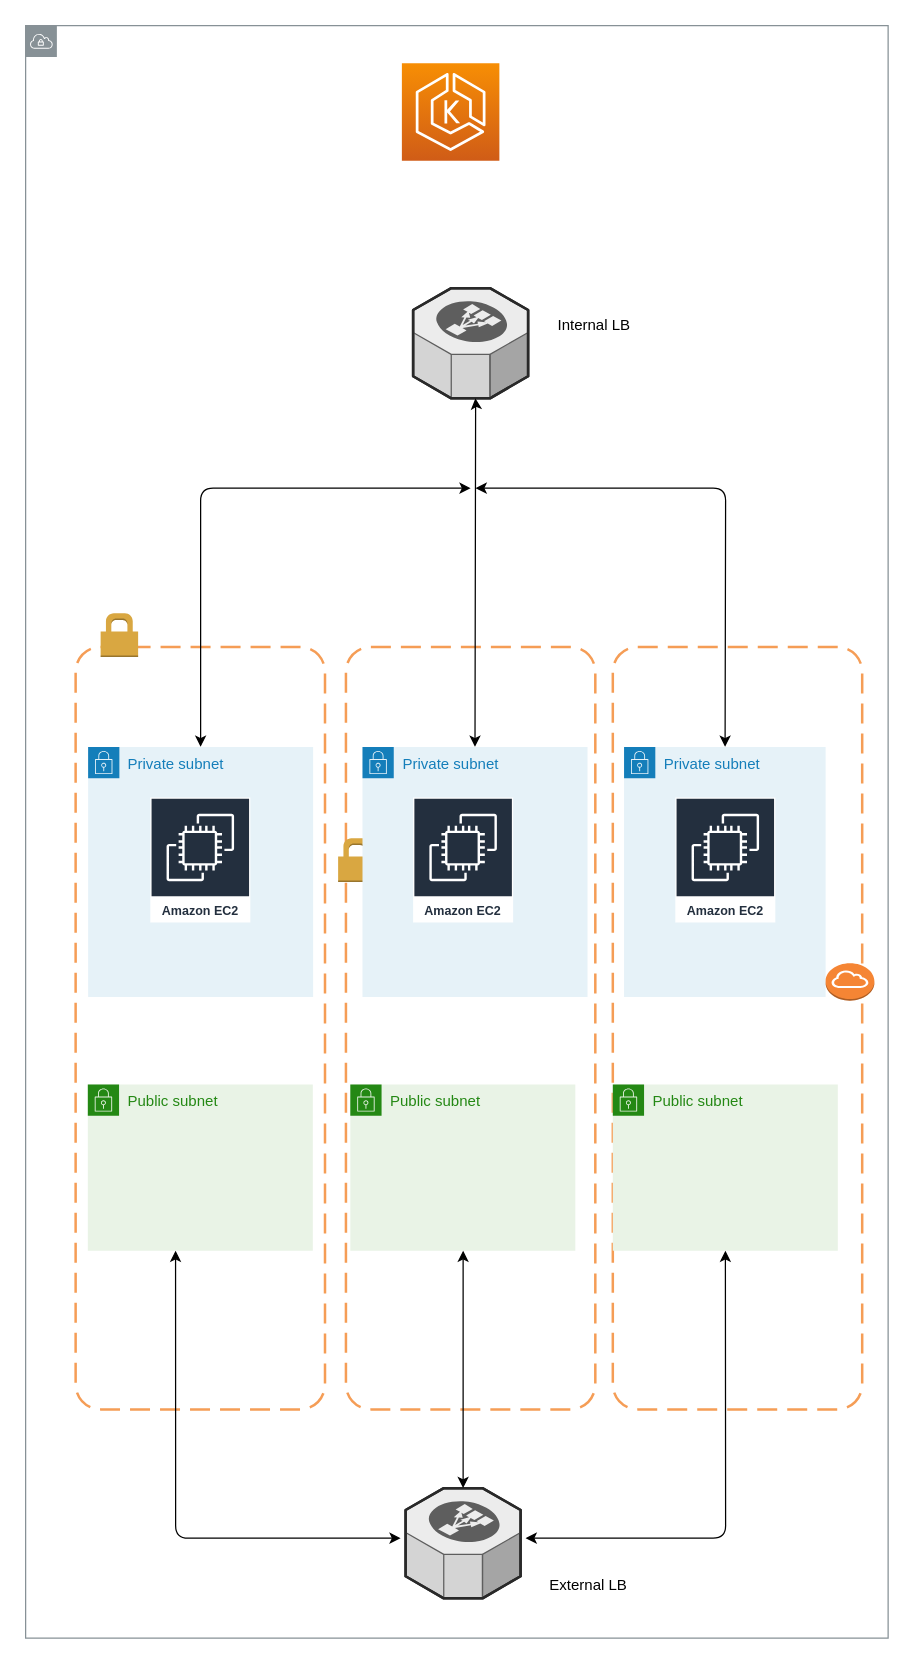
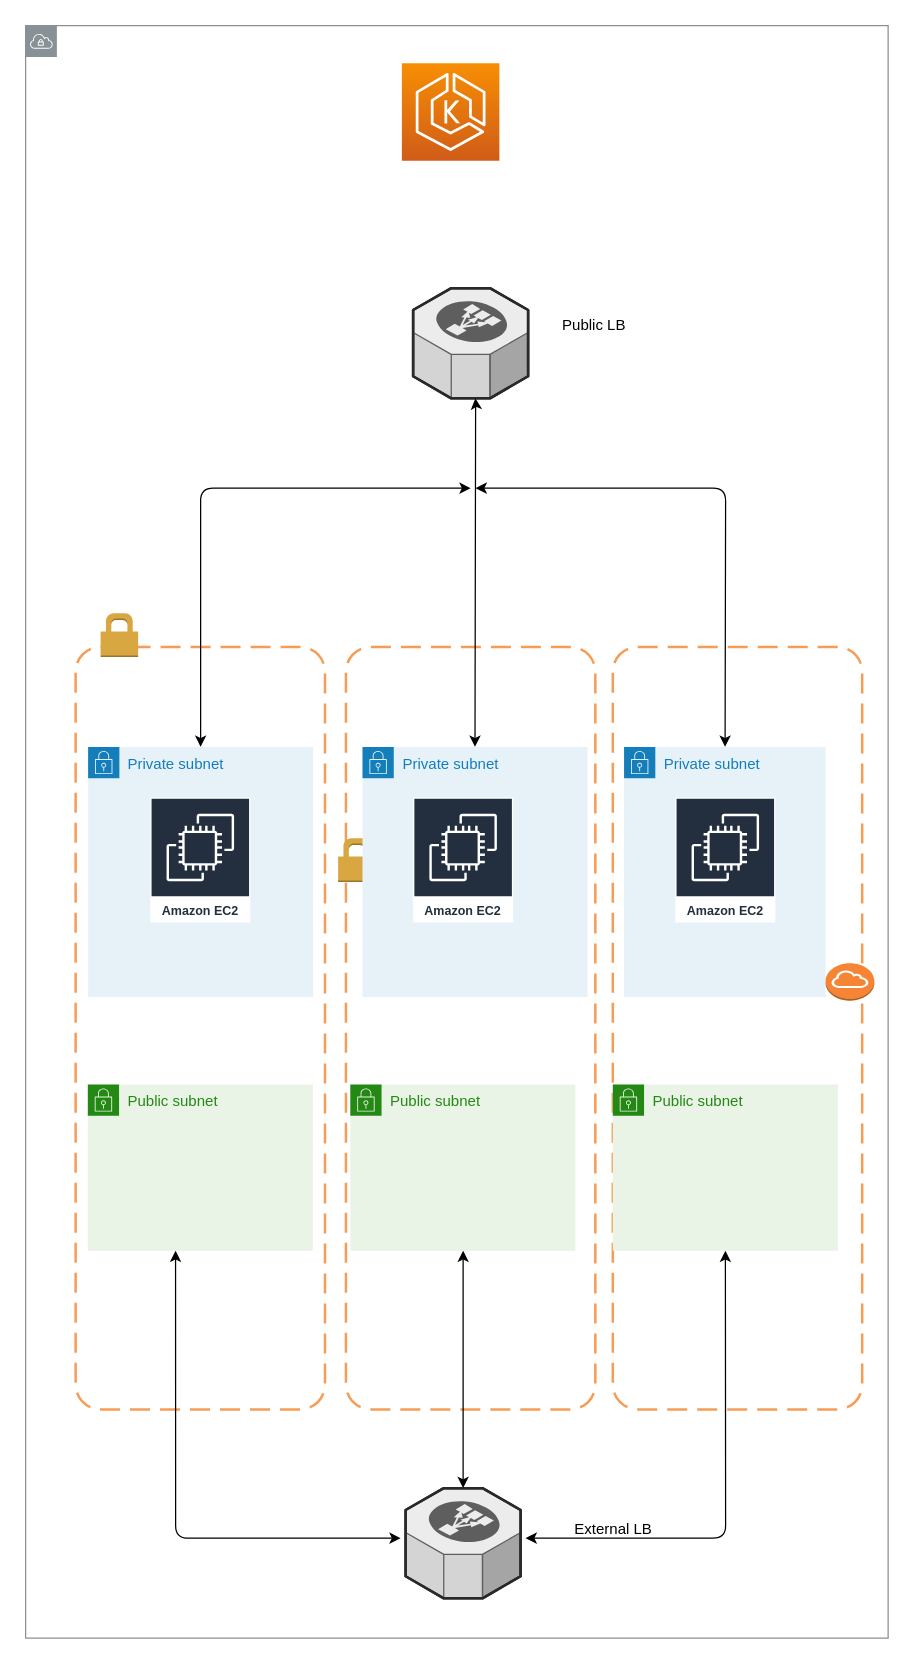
(594, 326) -> (594, 326)
(588, 1586) -> (613, 1530)
